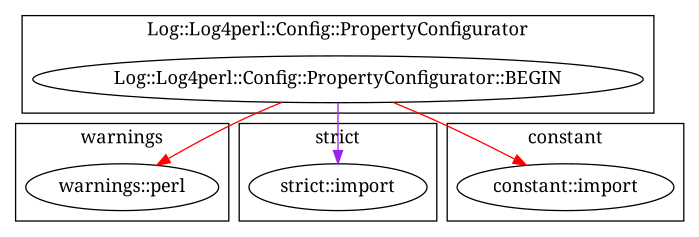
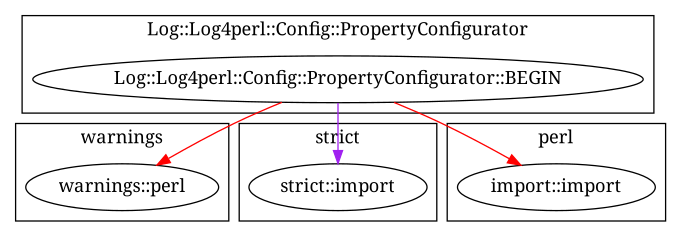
(565, 138) -> (556, 138)
(565, 187) -> (556, 187)
